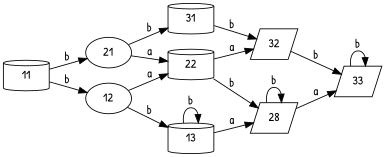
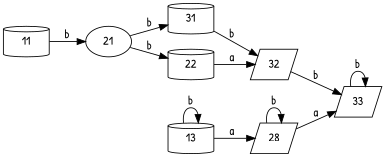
(150, 52) -> (150, 46)
(232, 91) -> none
(109, 98) -> none
